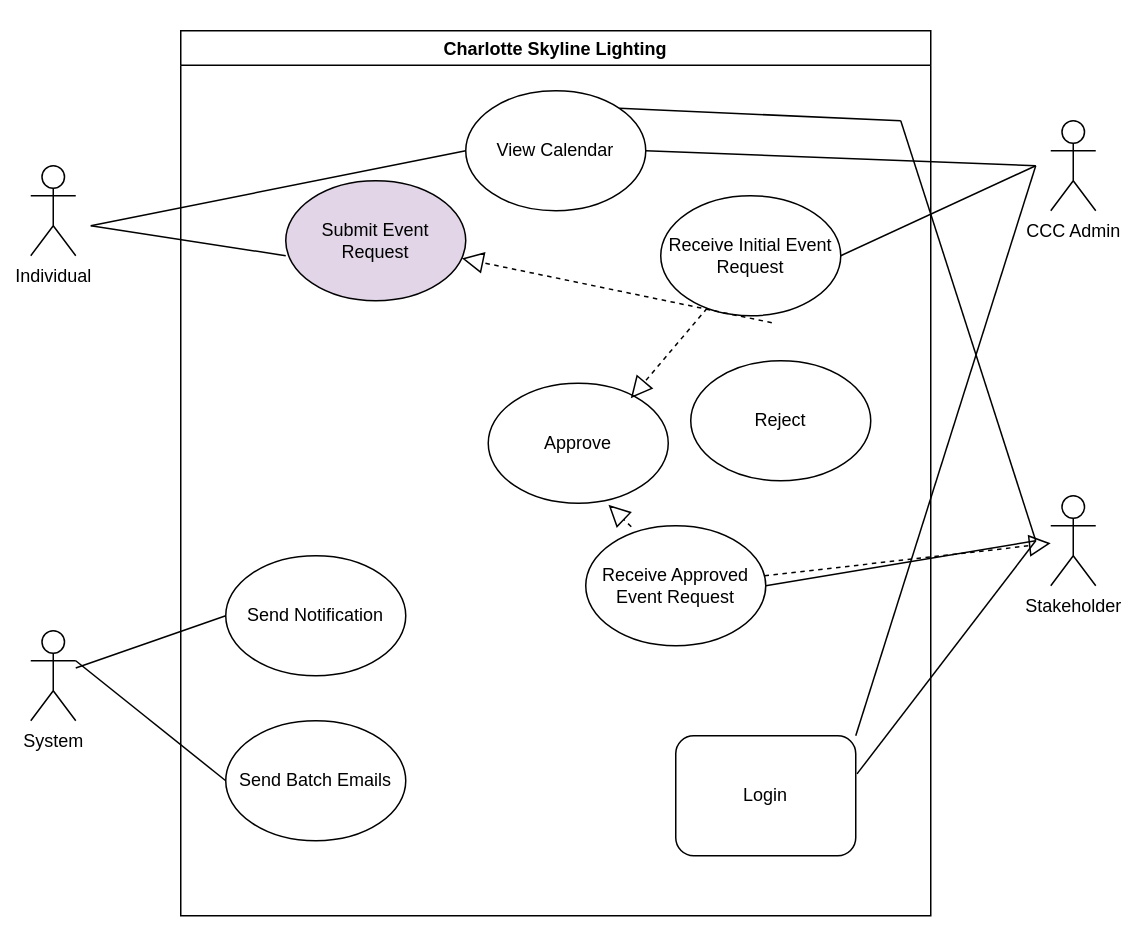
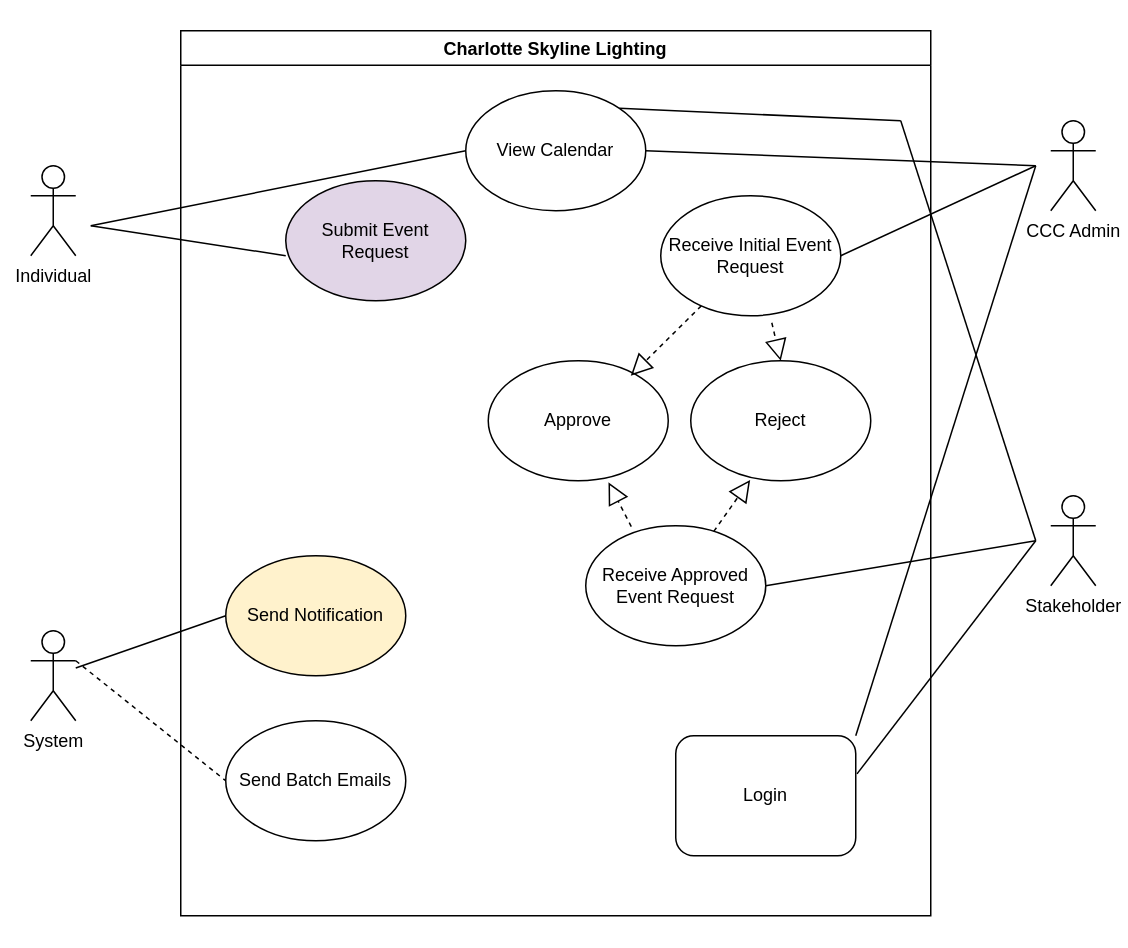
(598, 287) -> (774, 331)
(578, 443) -> (578, 421)
(836, 568) -> (726, 515)
(316, 616) -> (316, 616)
(151, 721) -> (151, 721)
